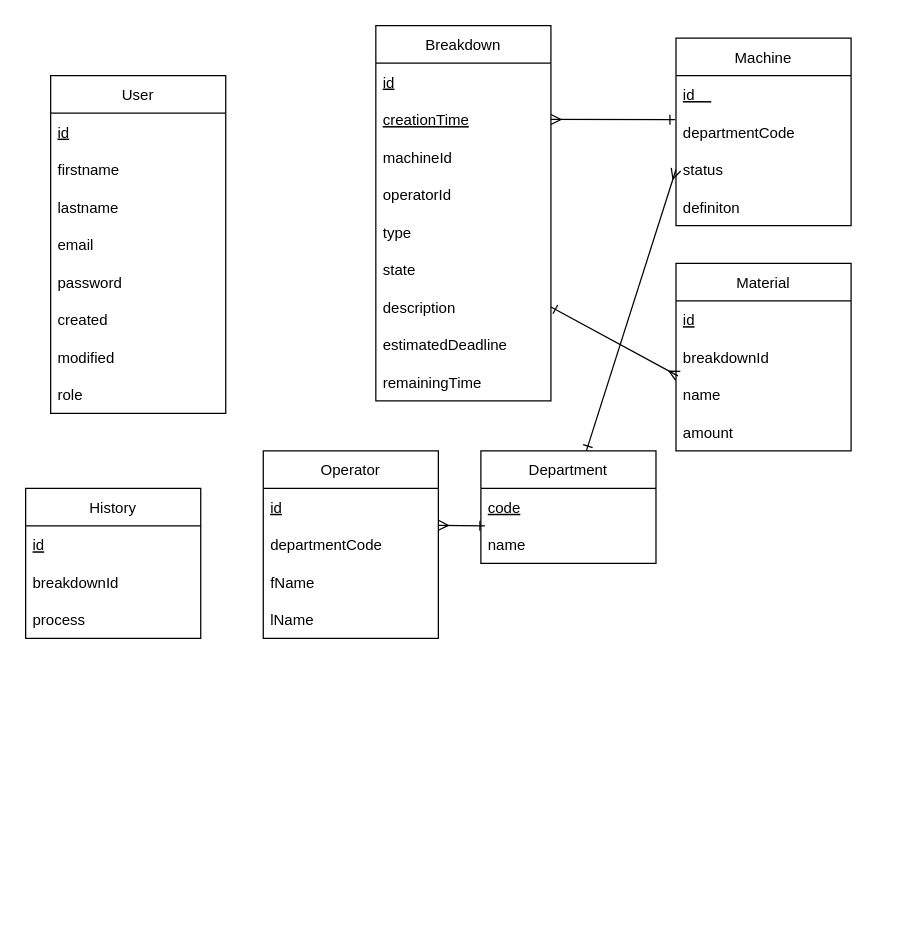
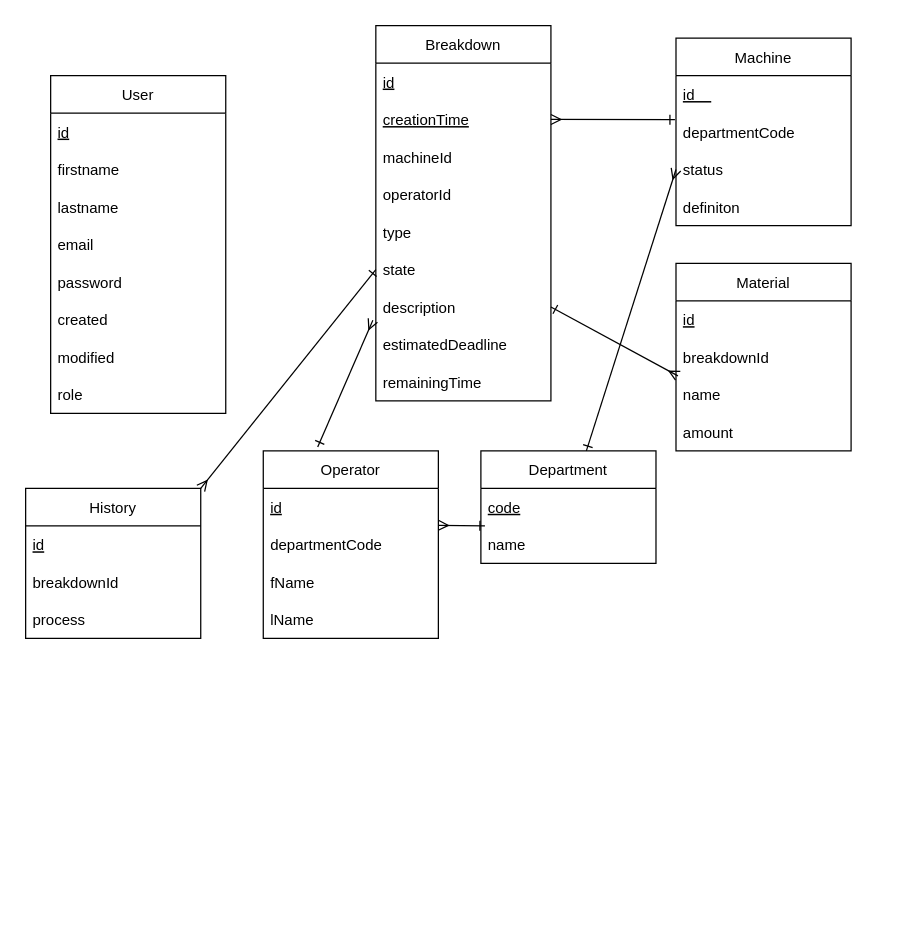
none -> (287, 380)
none -> (345, 383)
